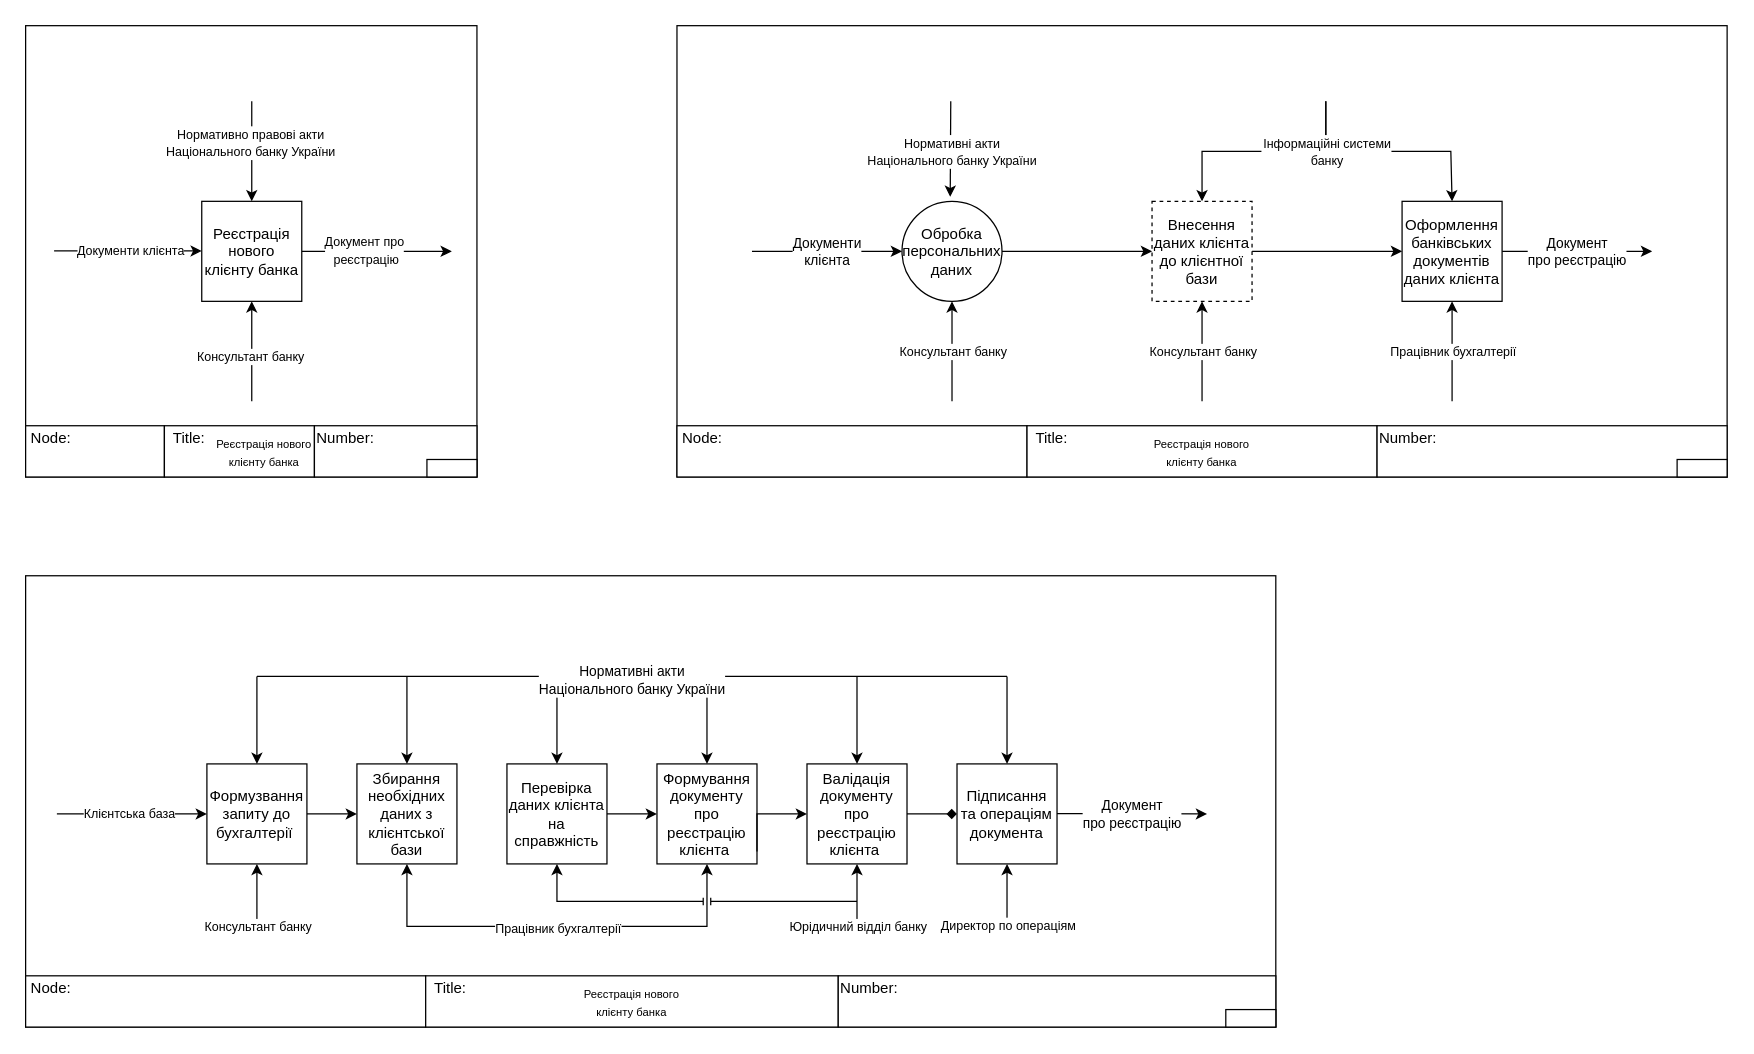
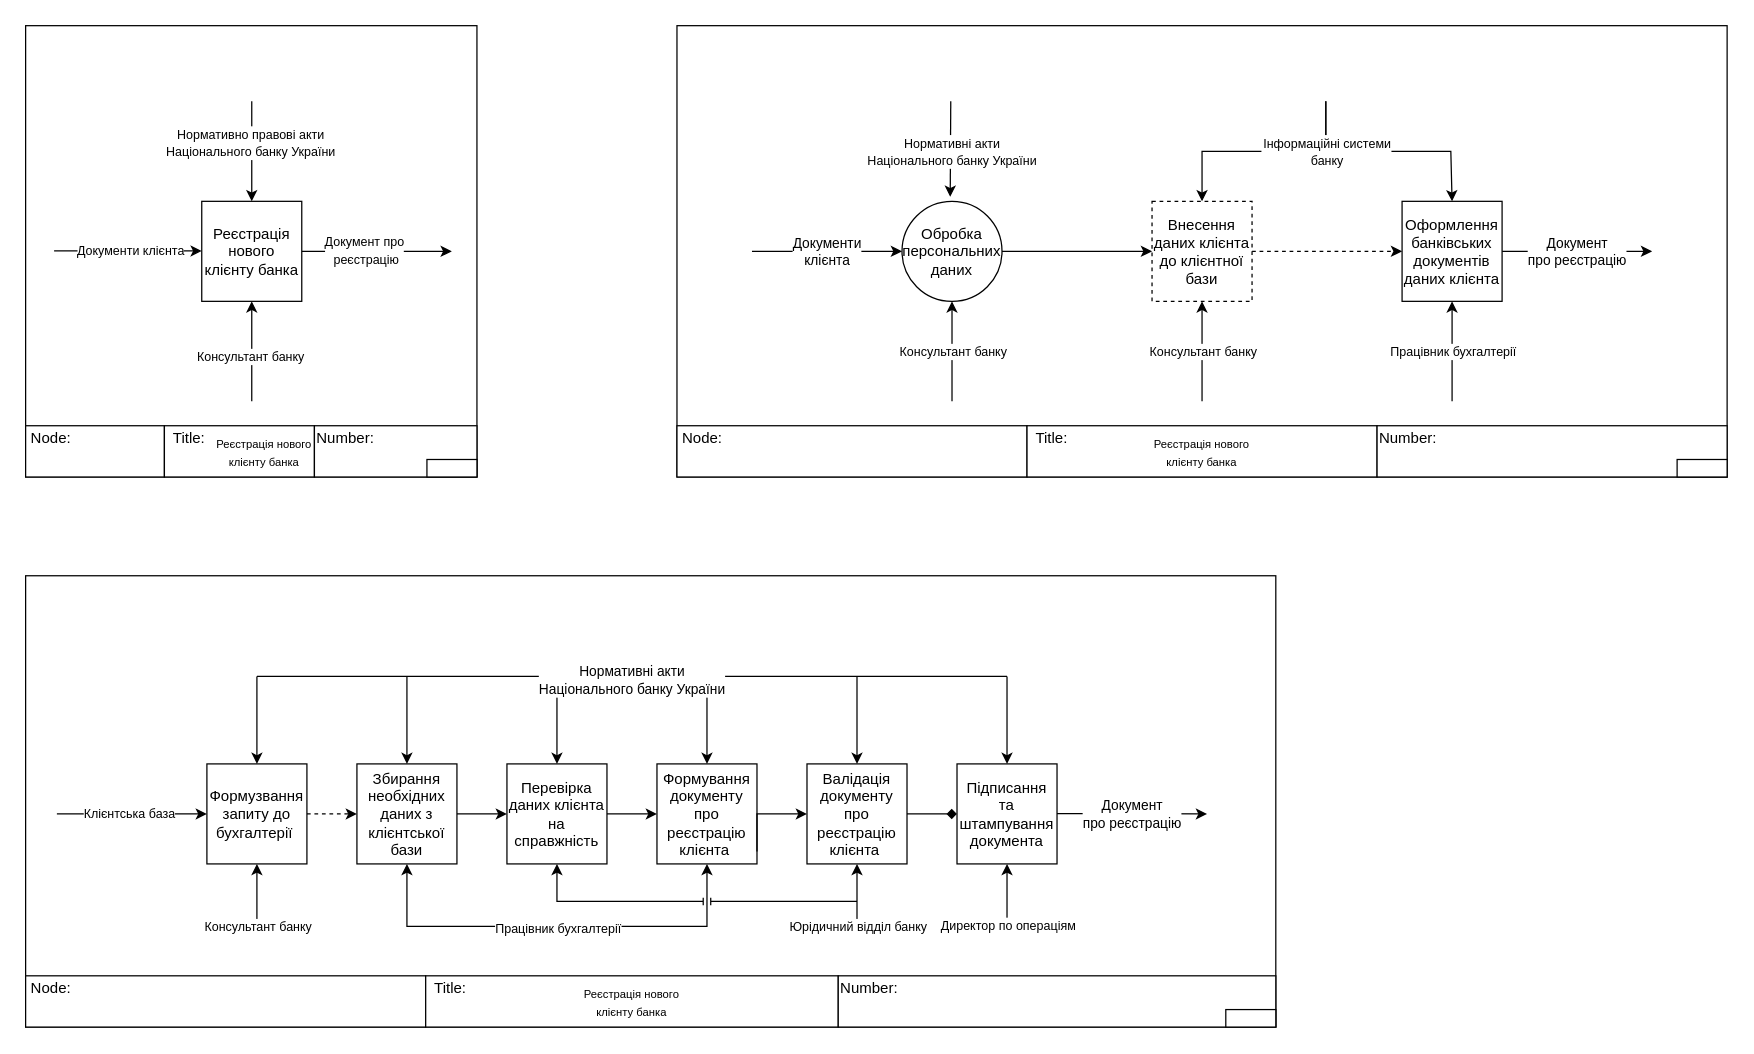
(1324, 251) -> (1324, 251)
(327, 814) -> (327, 814)
none -> (478, 814)
(1007, 814) -> (1007, 814)
